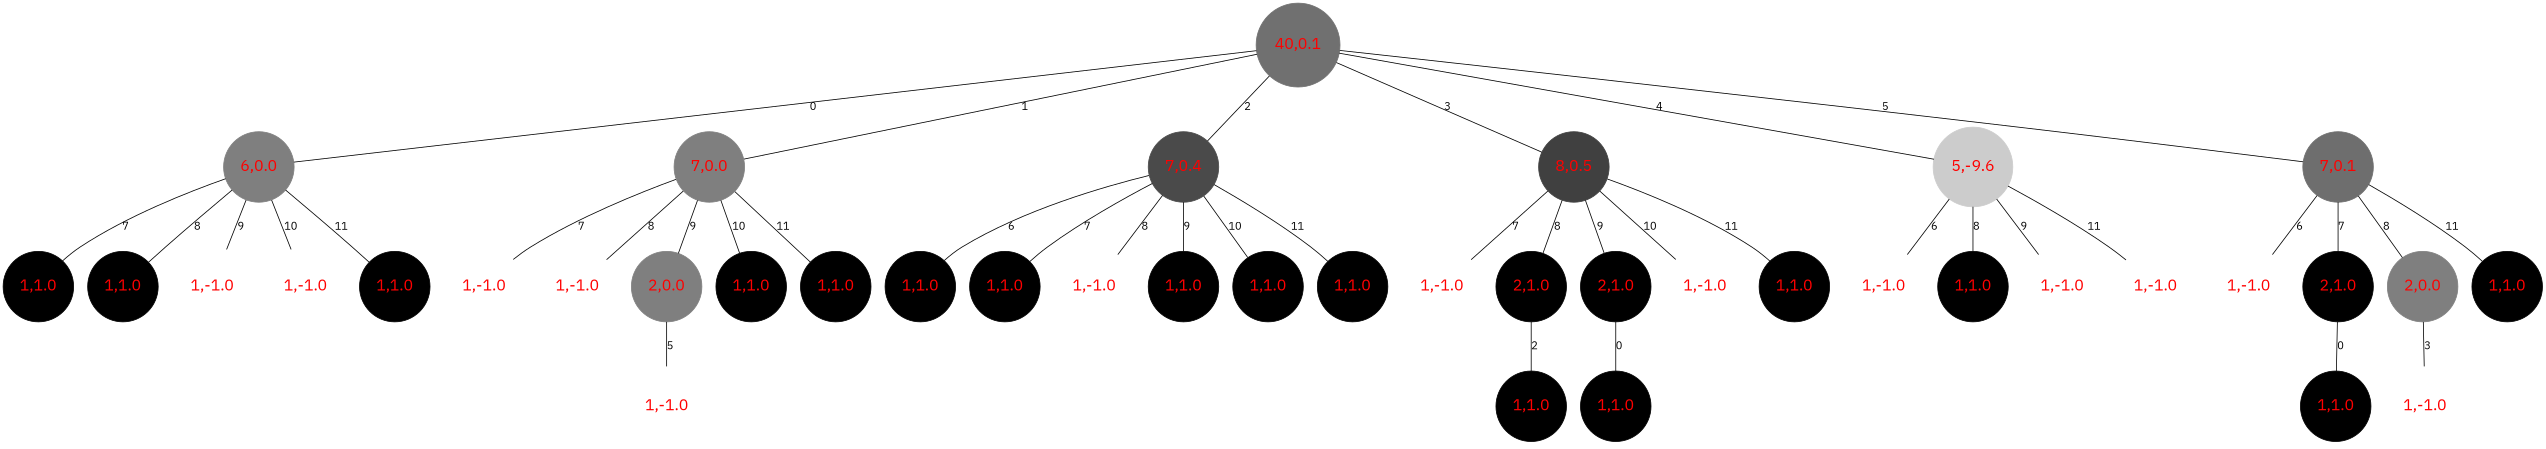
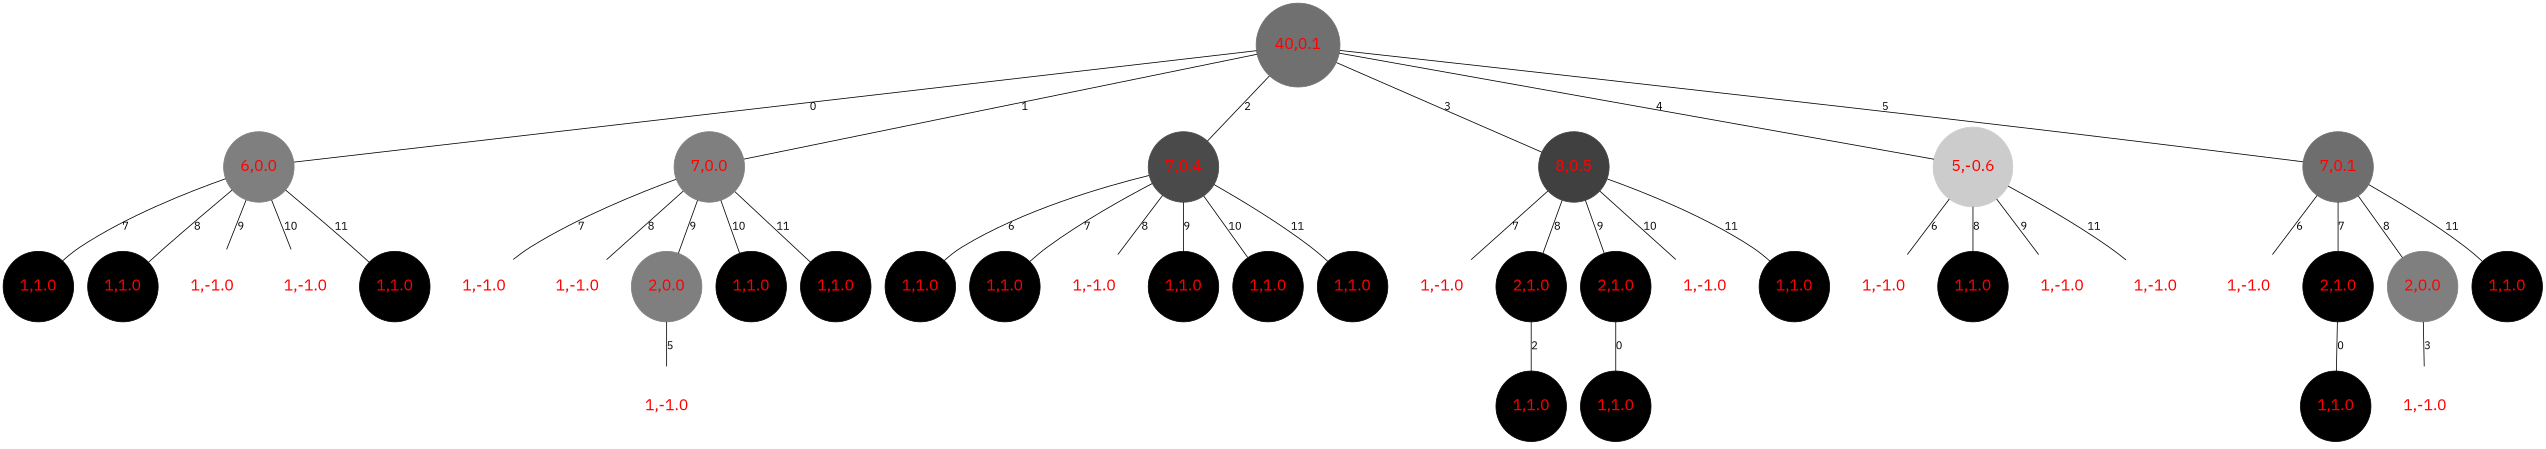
(1973, 167) -> (1973, 167)
